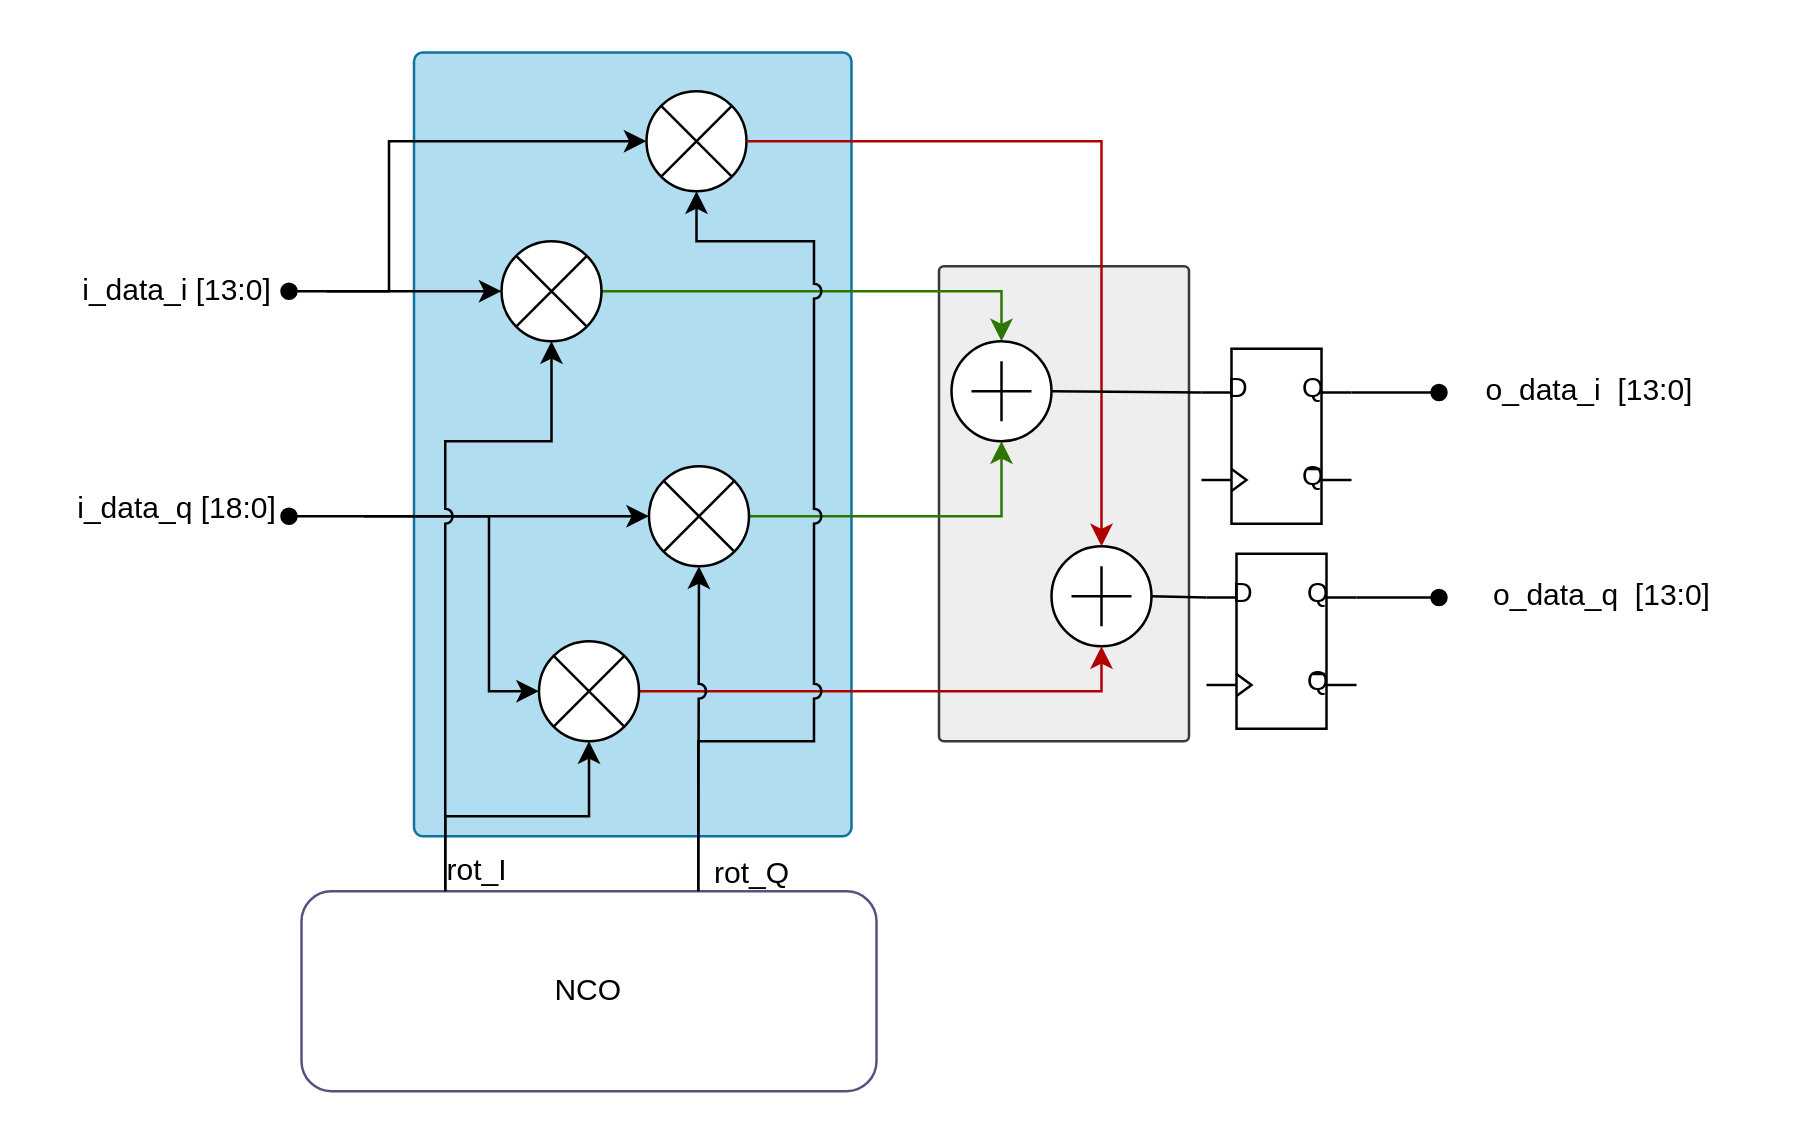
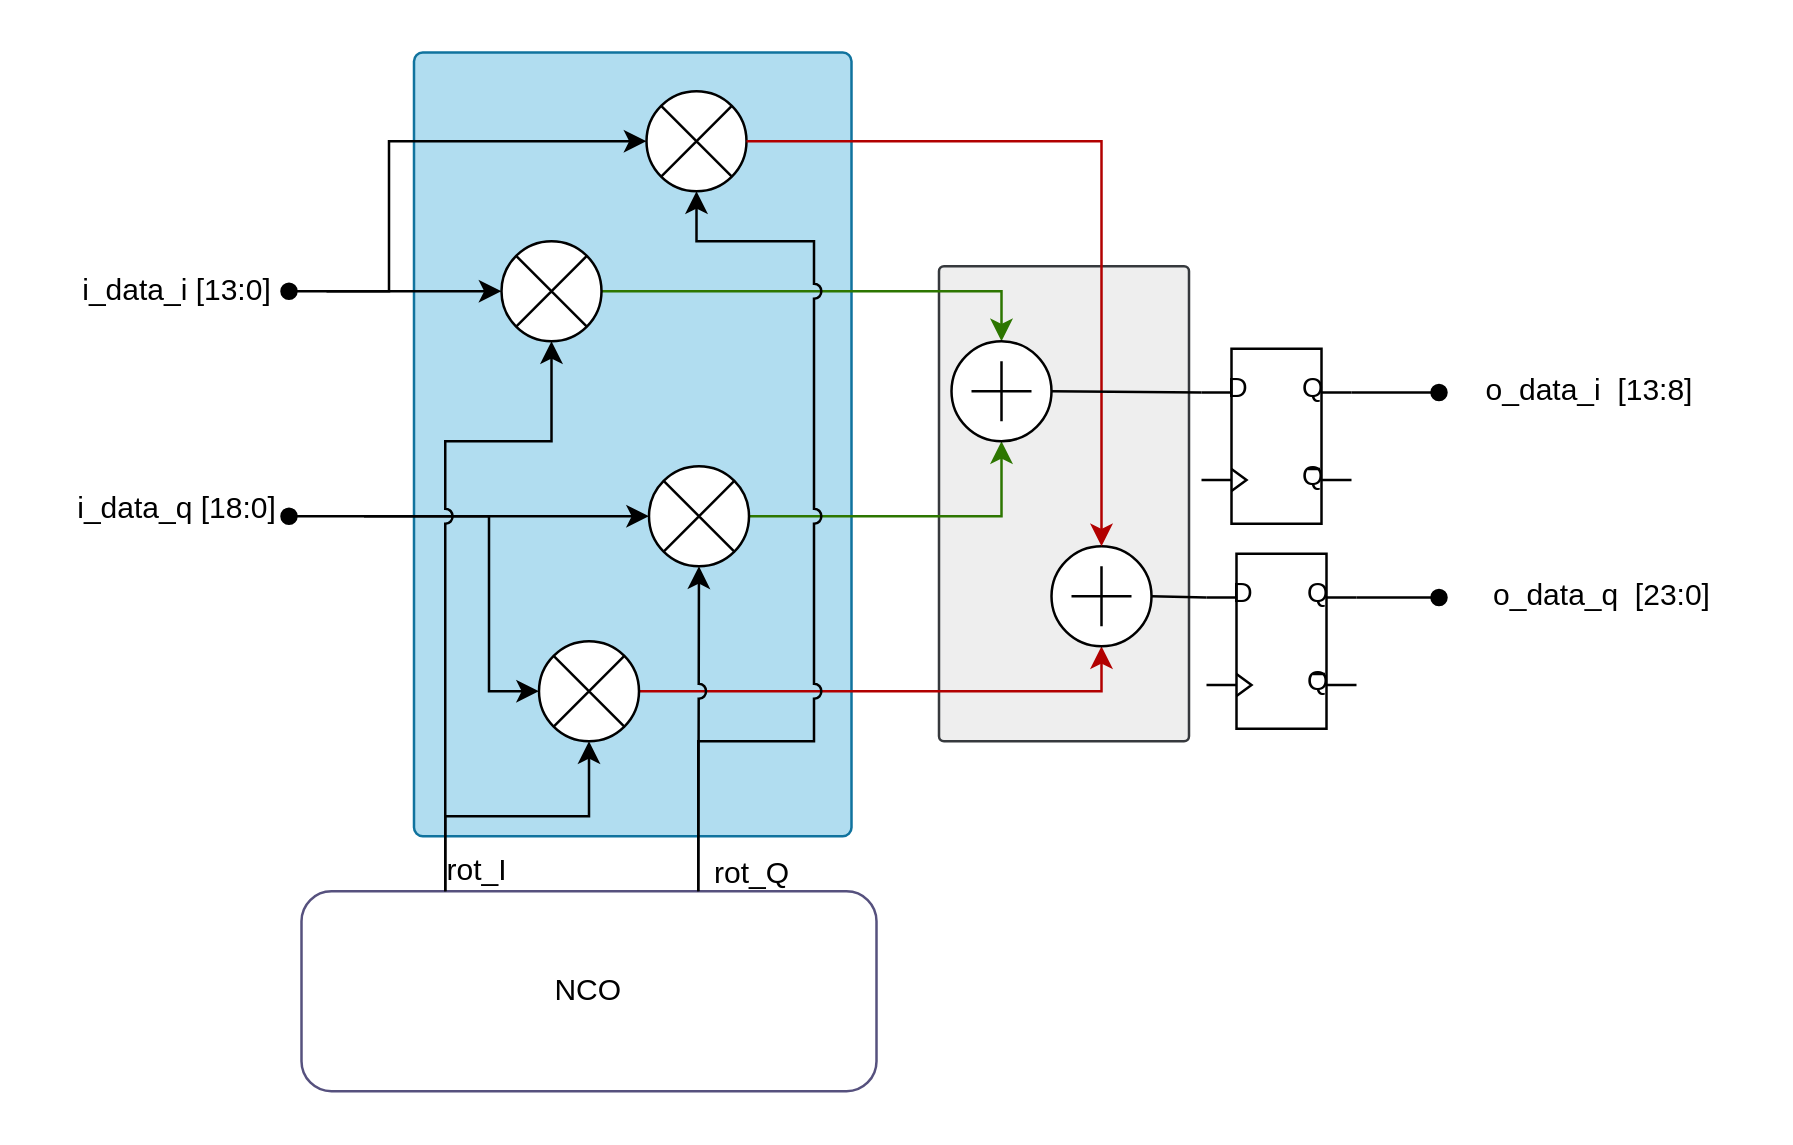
(1590, 391) -> (1590, 391)
(1603, 596) -> (1603, 596)
